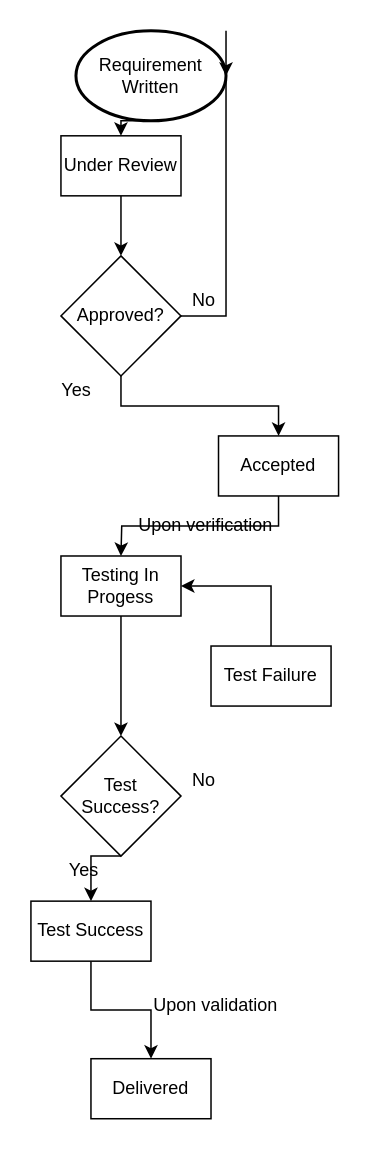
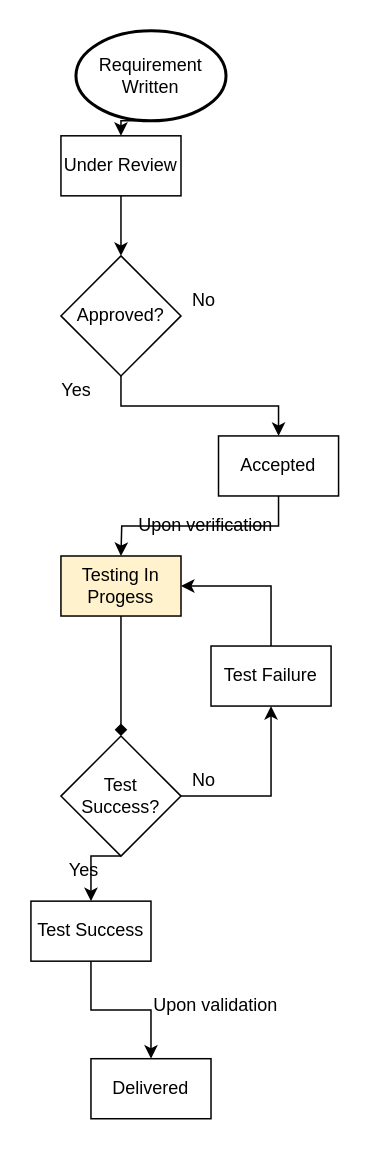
(226, 222) -> none
(121, 586) -> (121, 586)
(121, 724) -> (121, 723)
none -> (266, 796)
